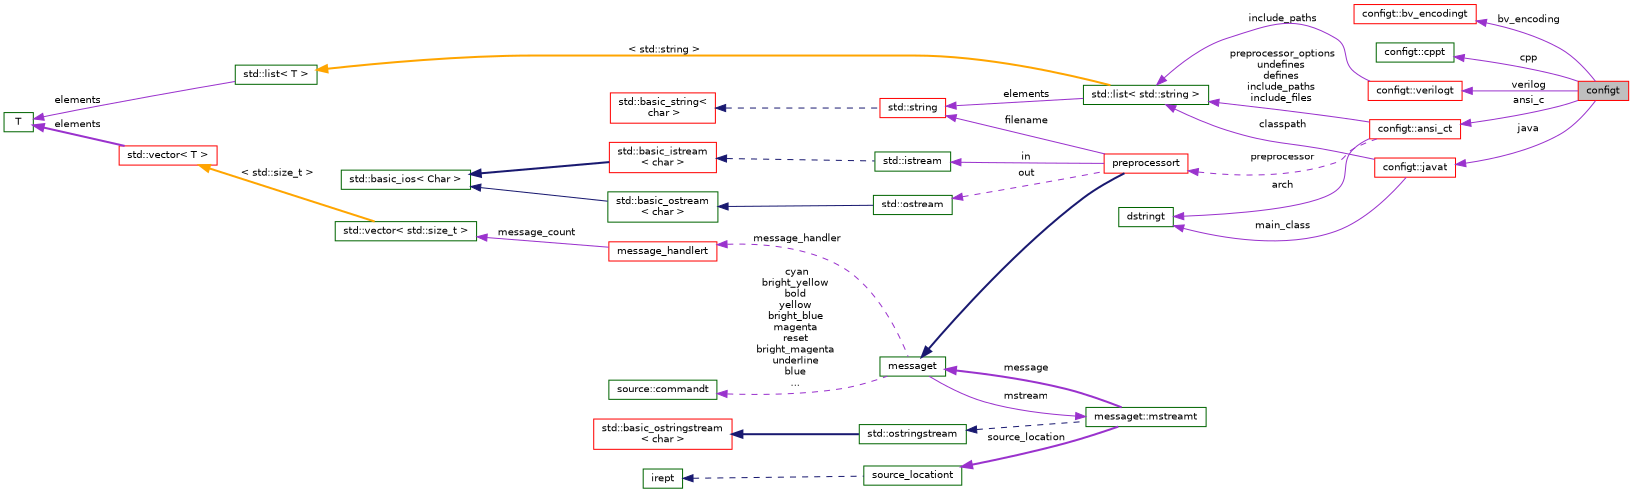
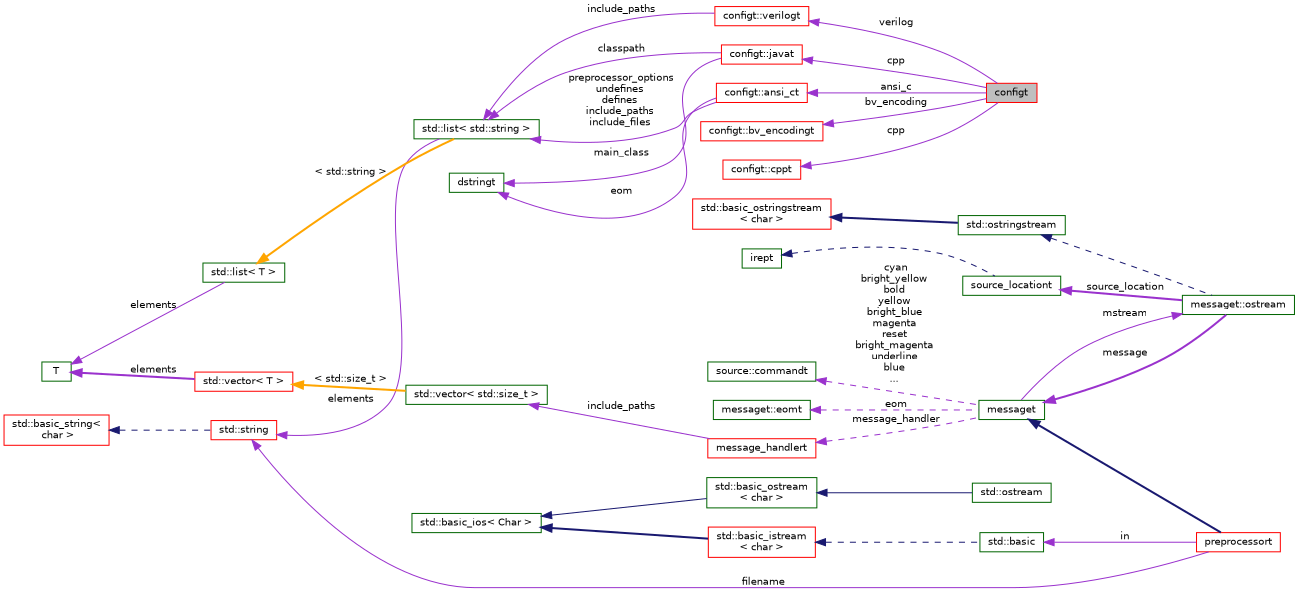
(1415, 53) -> (762, 170)
(1527, 129) -> (895, 61)
(913, 162) -> (1012, 542)
(1291, 172) -> none
(1033, 184) -> none
(1281, 185) -> (620, 191)
(535, 233) -> (620, 406)
none -> (762, 410)
(1146, 417) -> (1238, 305)
